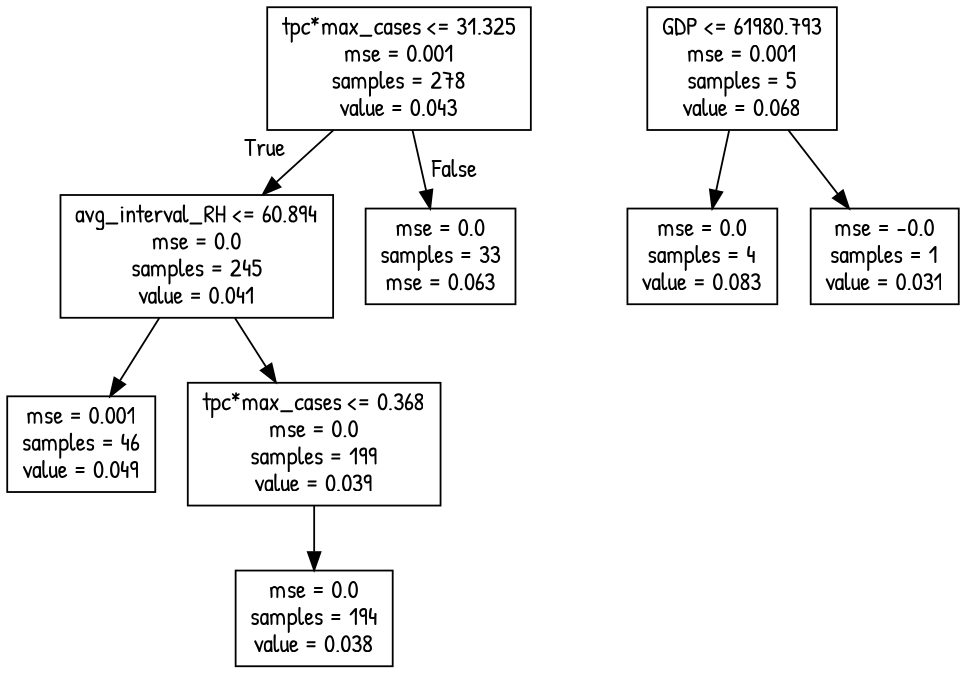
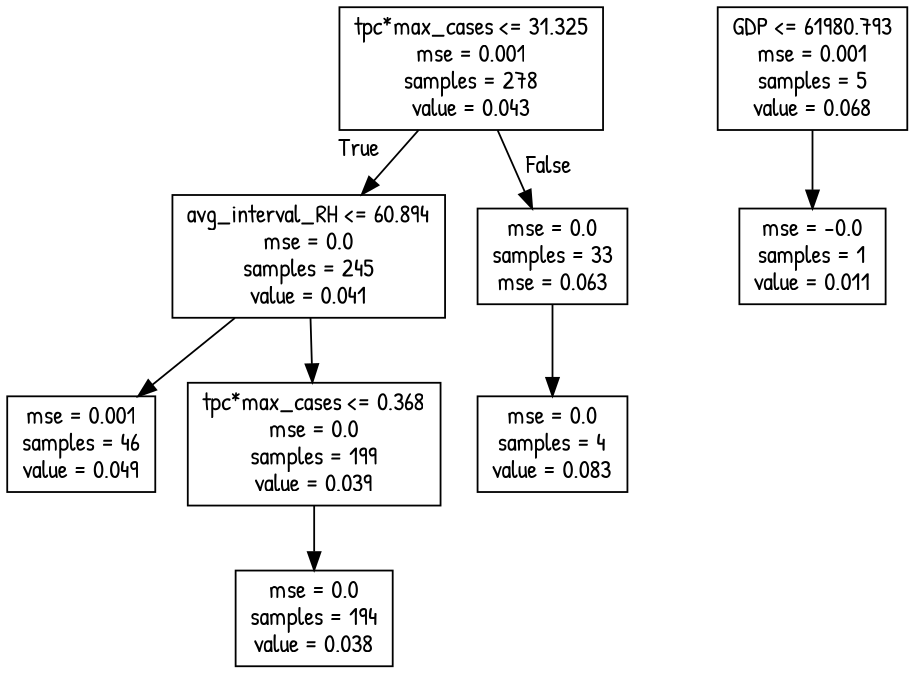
(723, 160) -> (552, 341)
(885, 256) -> (812, 256)
